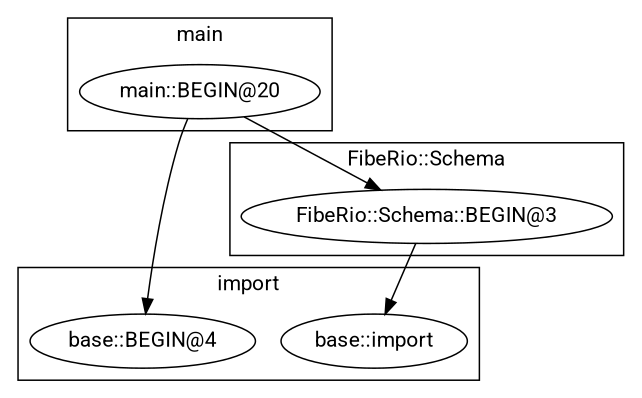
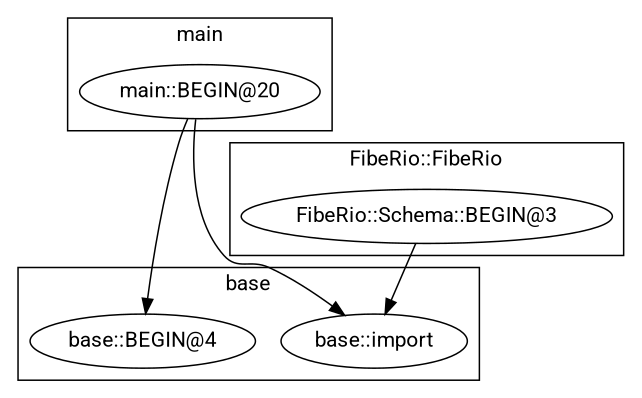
(312, 153) -> (218, 247)
(427, 160) -> (427, 160)
(249, 285) -> (249, 285)
